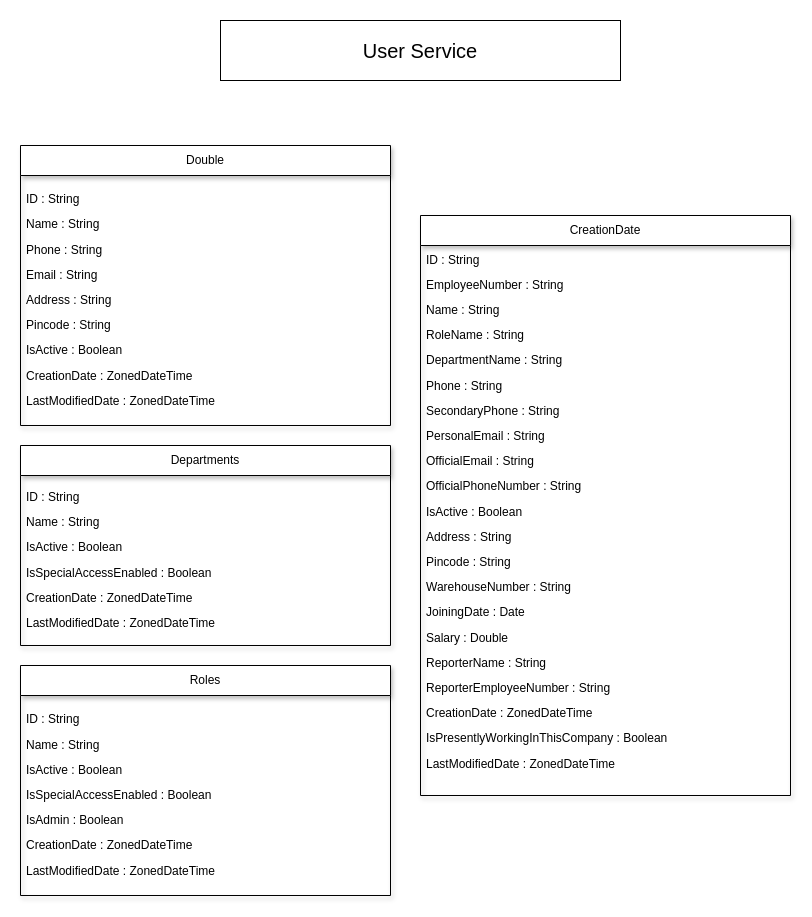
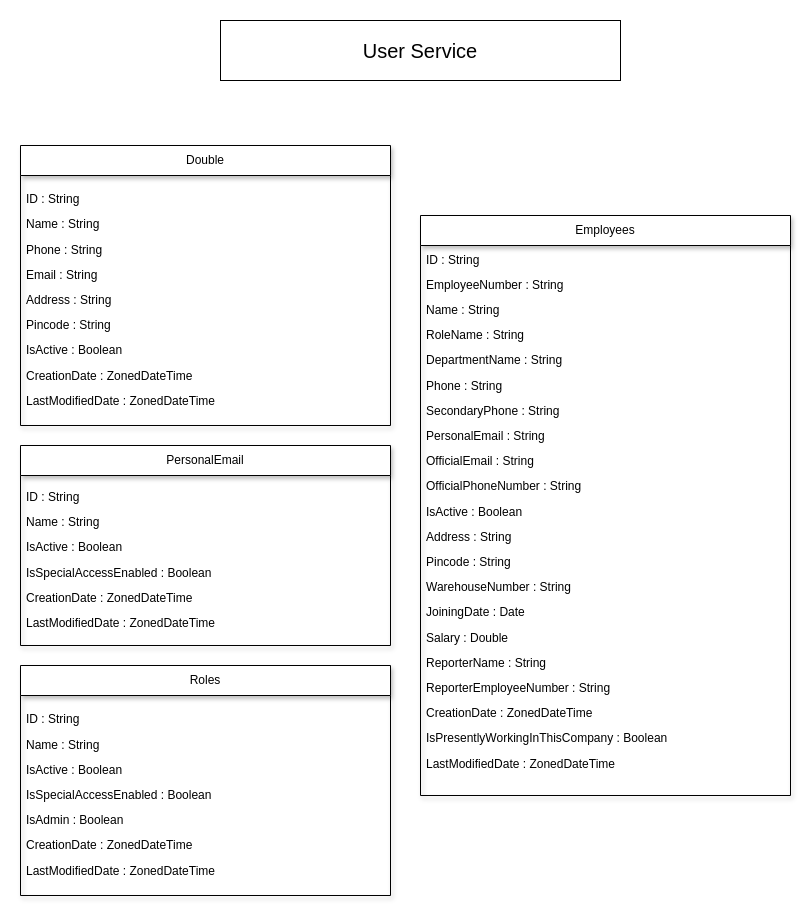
(606, 231) -> (606, 231)
(206, 461) -> (206, 461)
